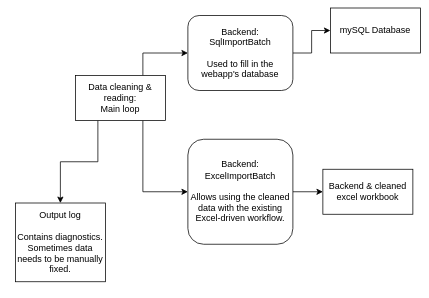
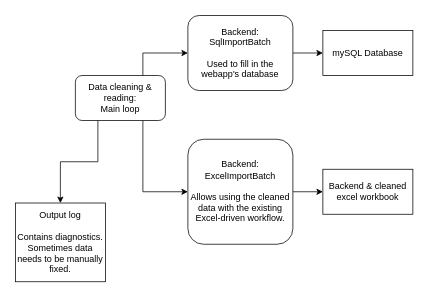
(375, 30) -> (368, 53)
(120, 98) -> (120, 98)
